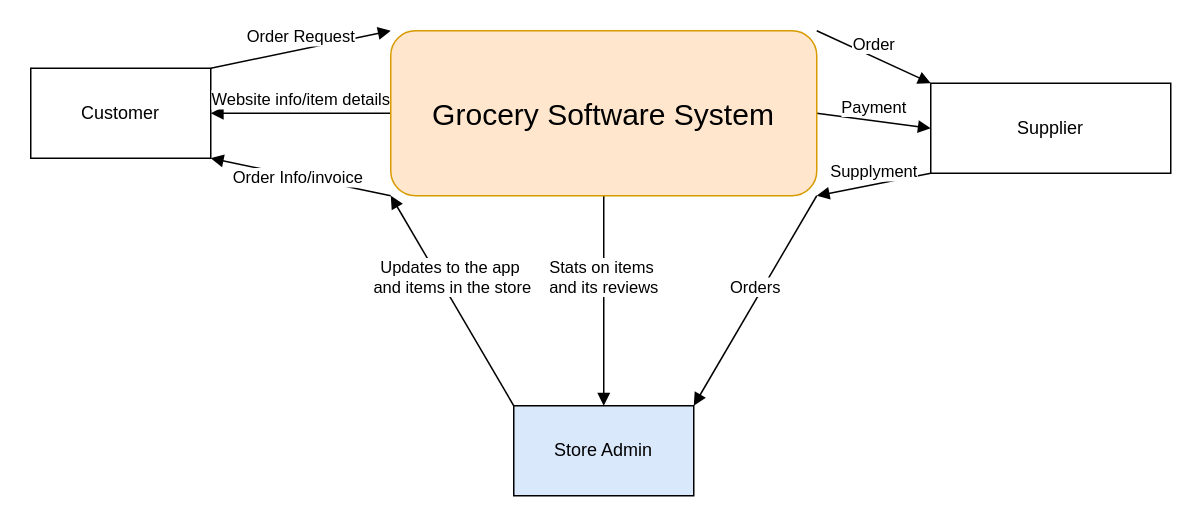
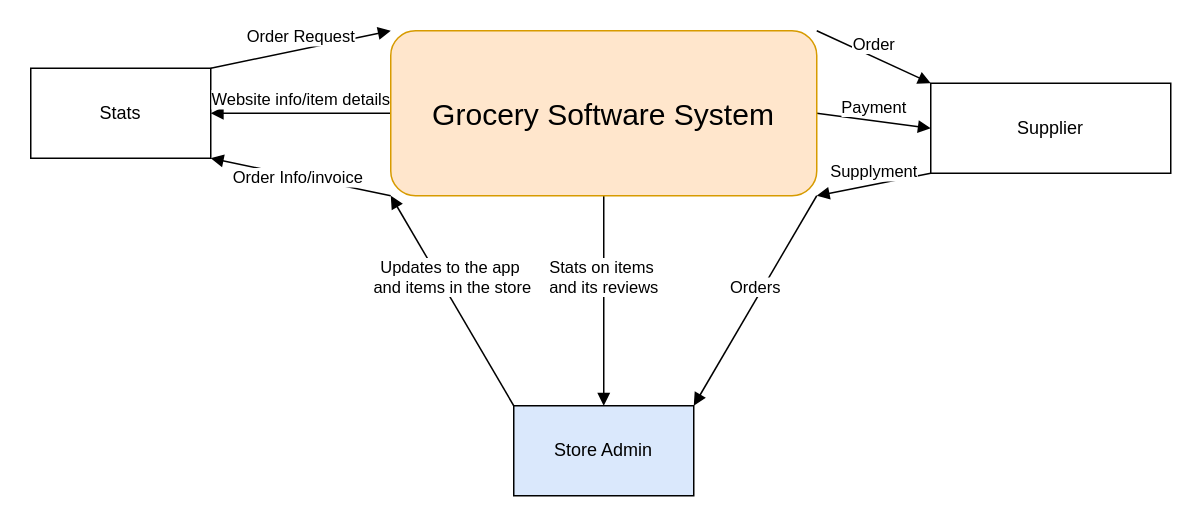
(121, 113) -> (121, 113)
